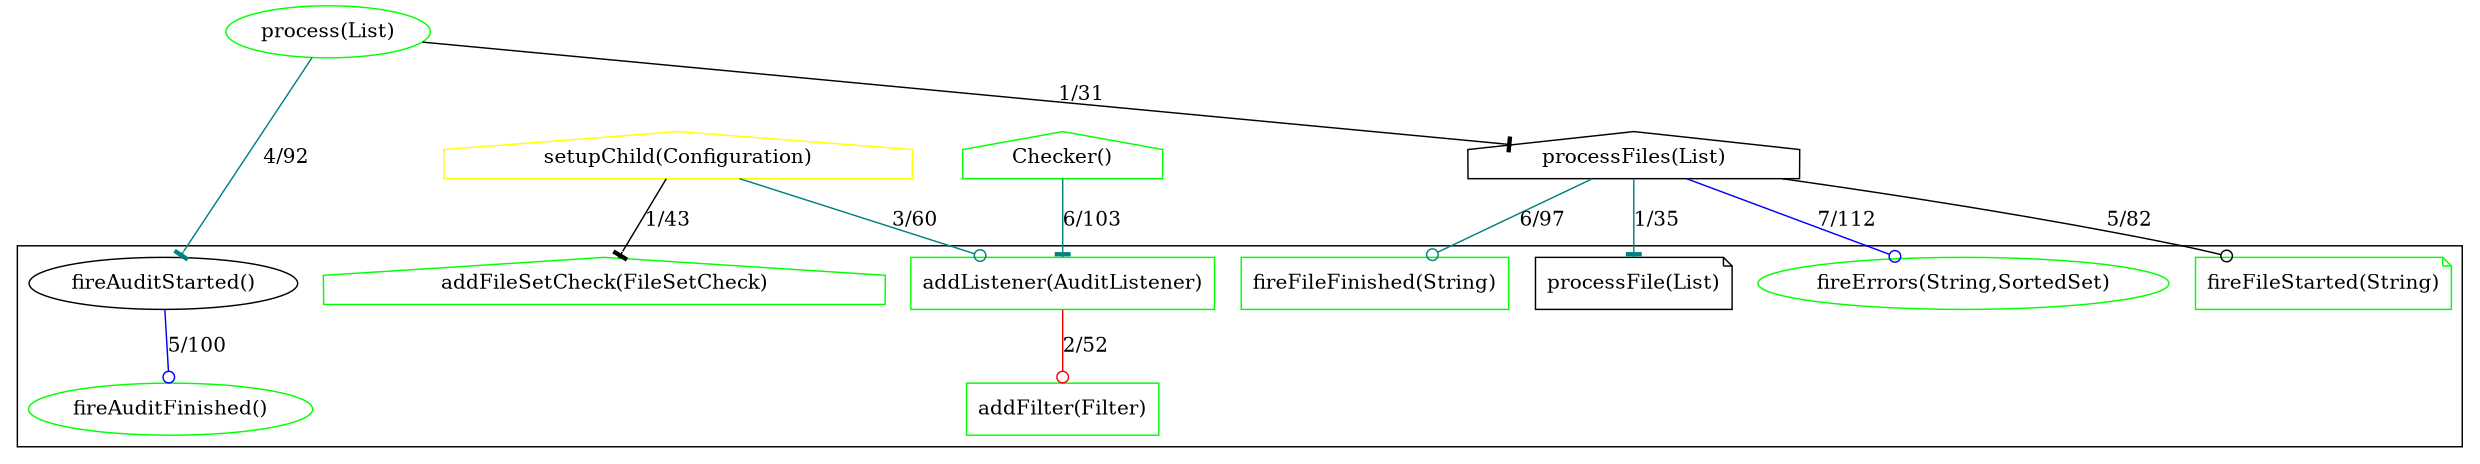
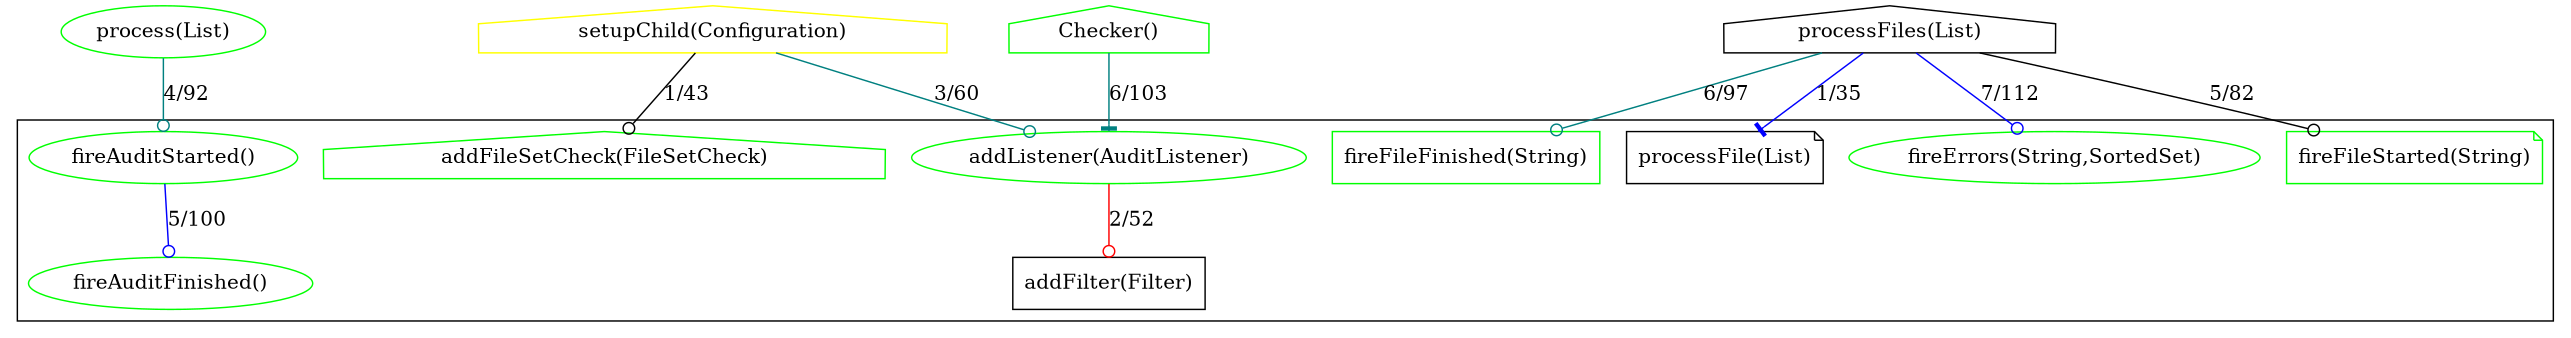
(964, 93) -> none
(248, 154) -> (163, 89)
(1634, 214) -> (1814, 90)
(645, 215) -> (664, 88)
(163, 283) -> (163, 158)
(1063, 283) -> (1109, 158)
(1063, 409) -> (1109, 283)
